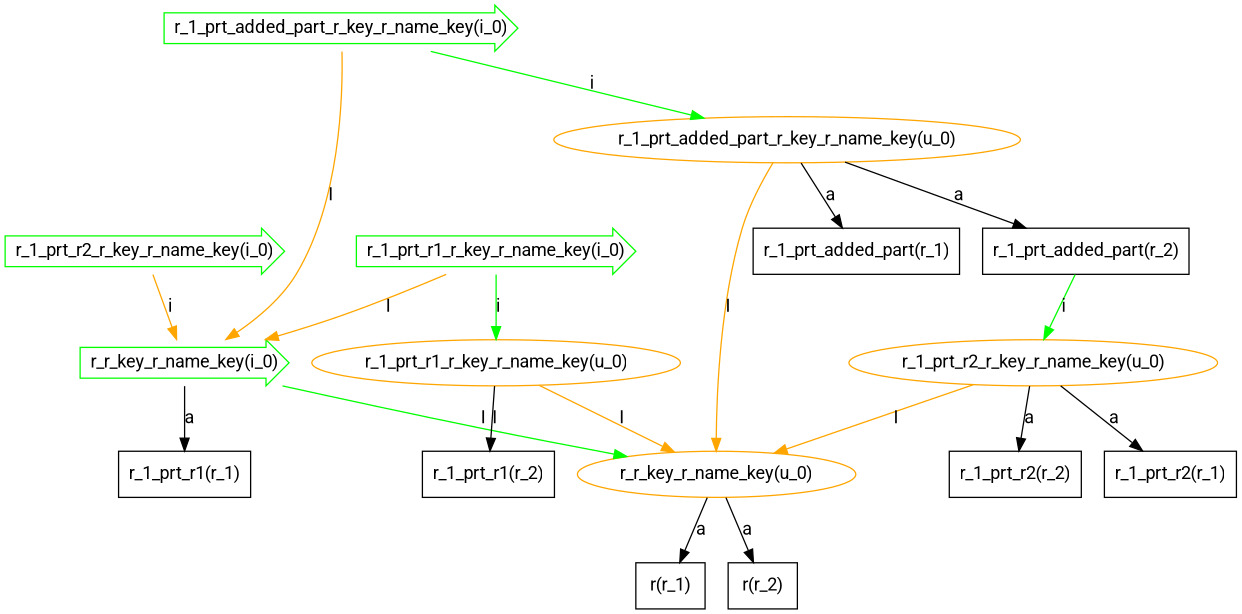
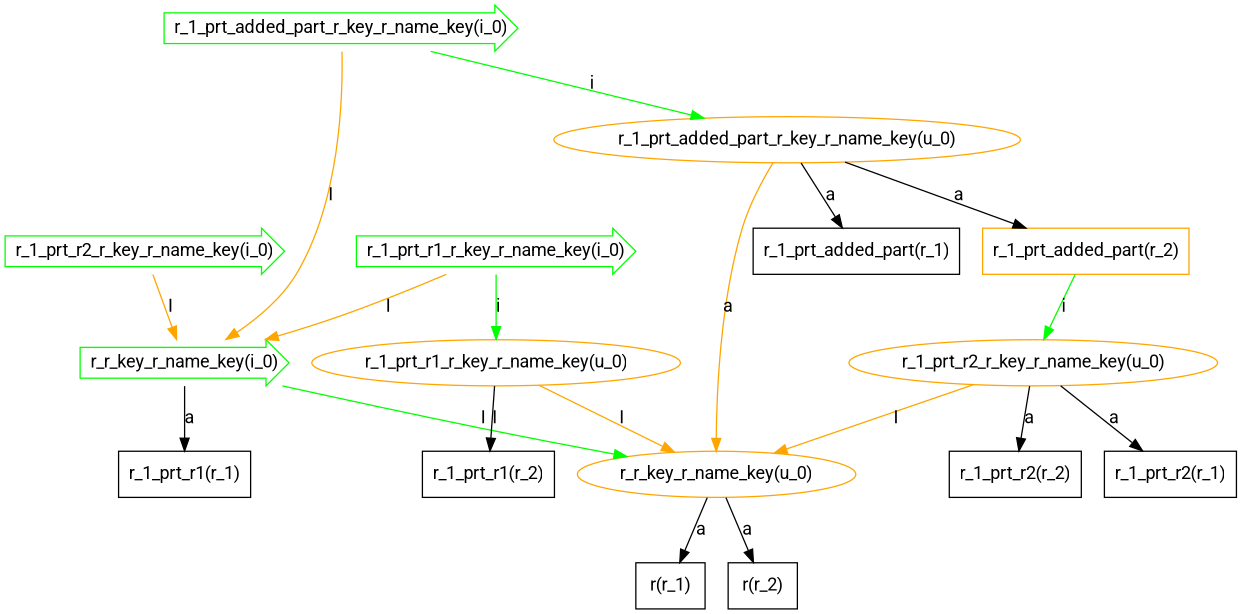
(1086, 251) -> (1086, 251)
(170, 307) -> (170, 307)
(728, 307) -> (728, 307)
